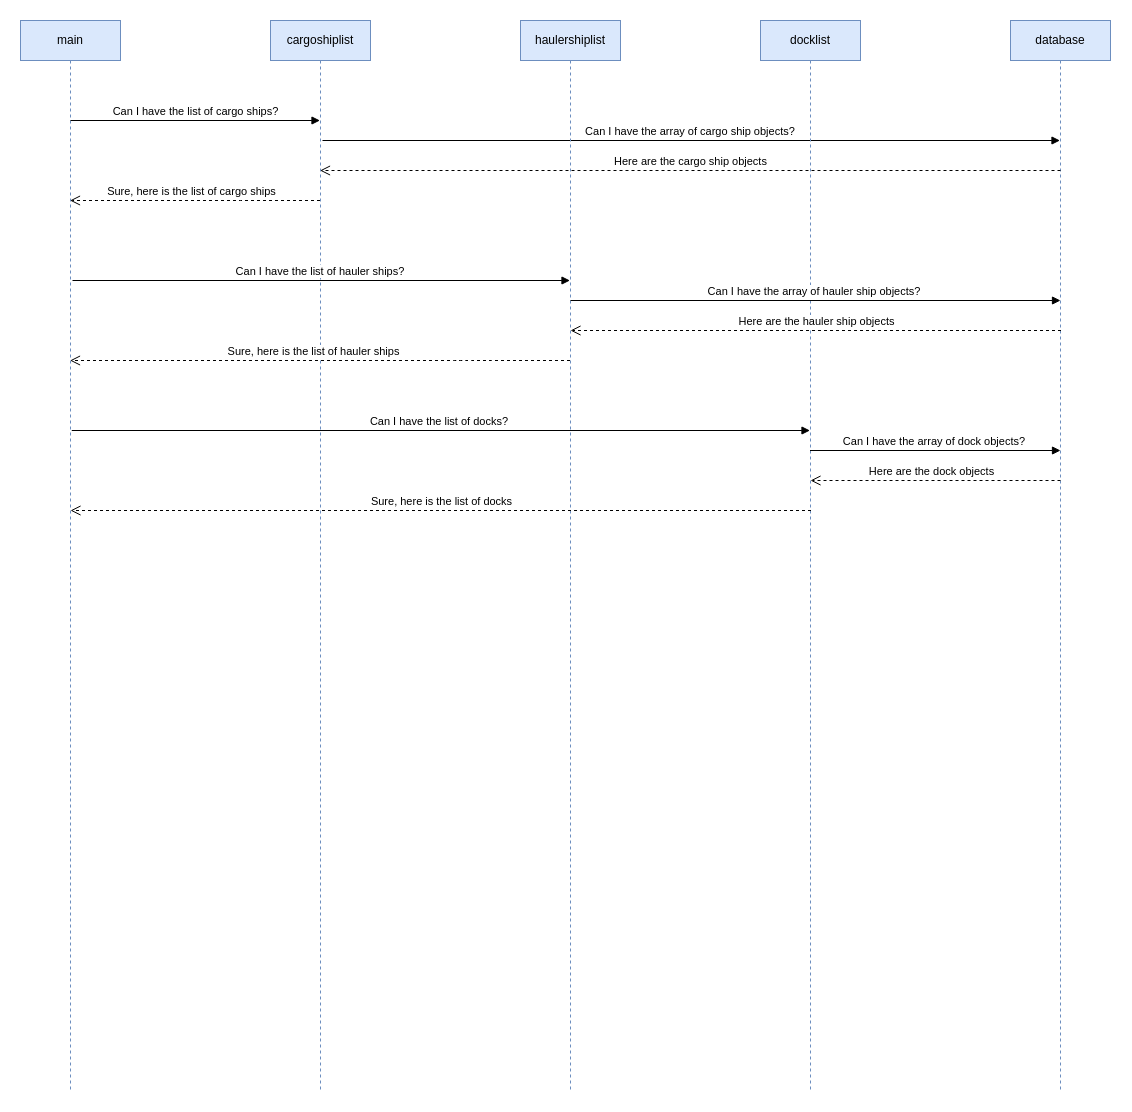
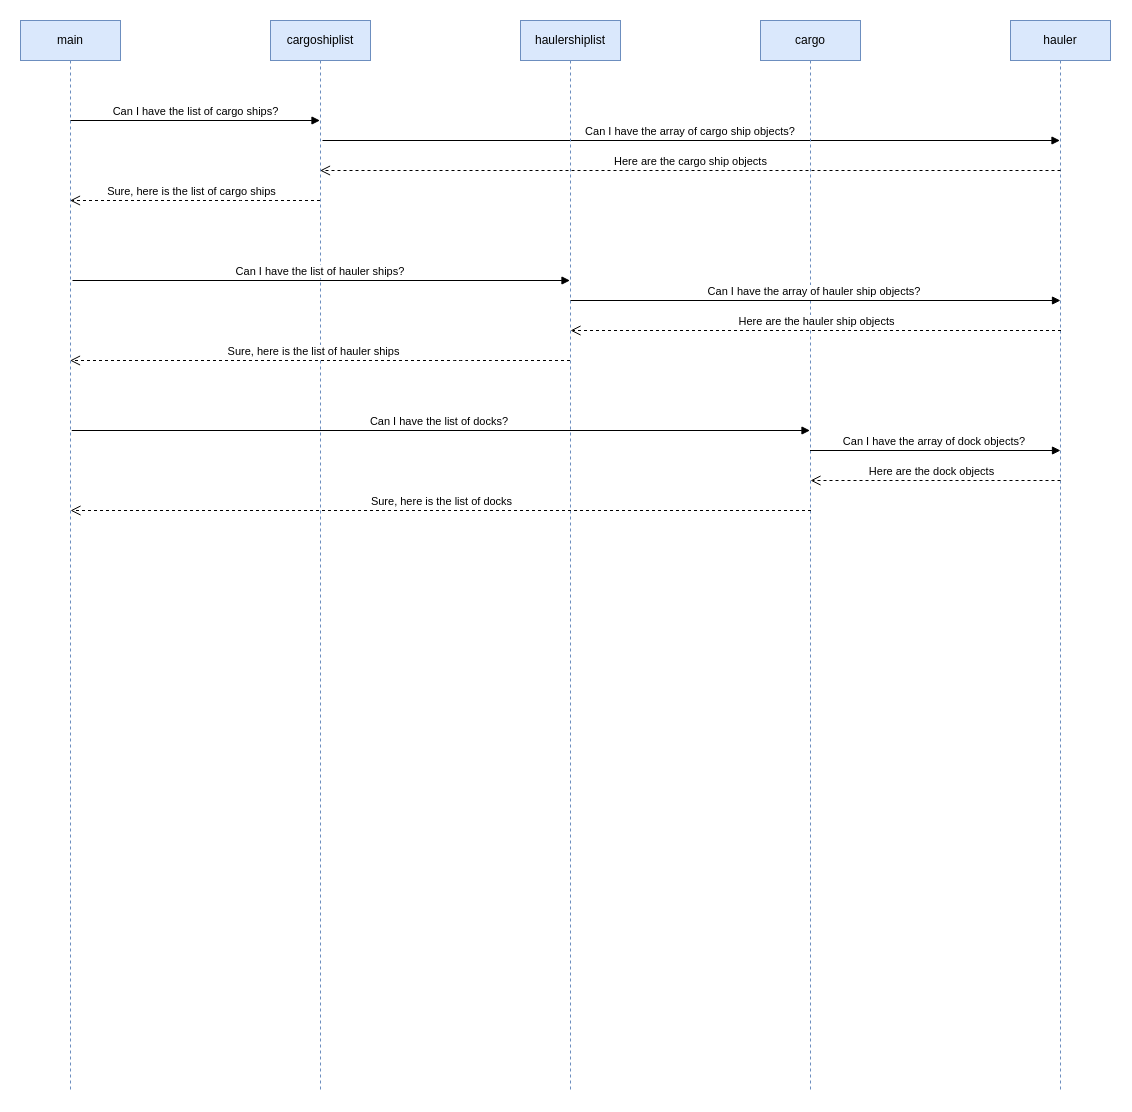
(811, 41) -> (811, 41)
(1061, 41) -> (1061, 41)
